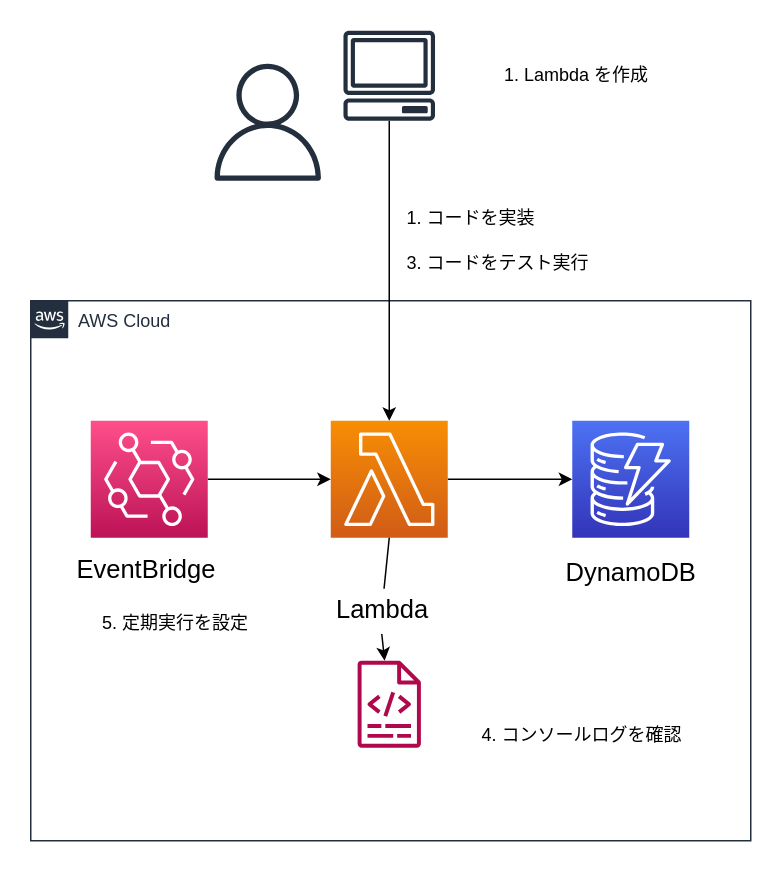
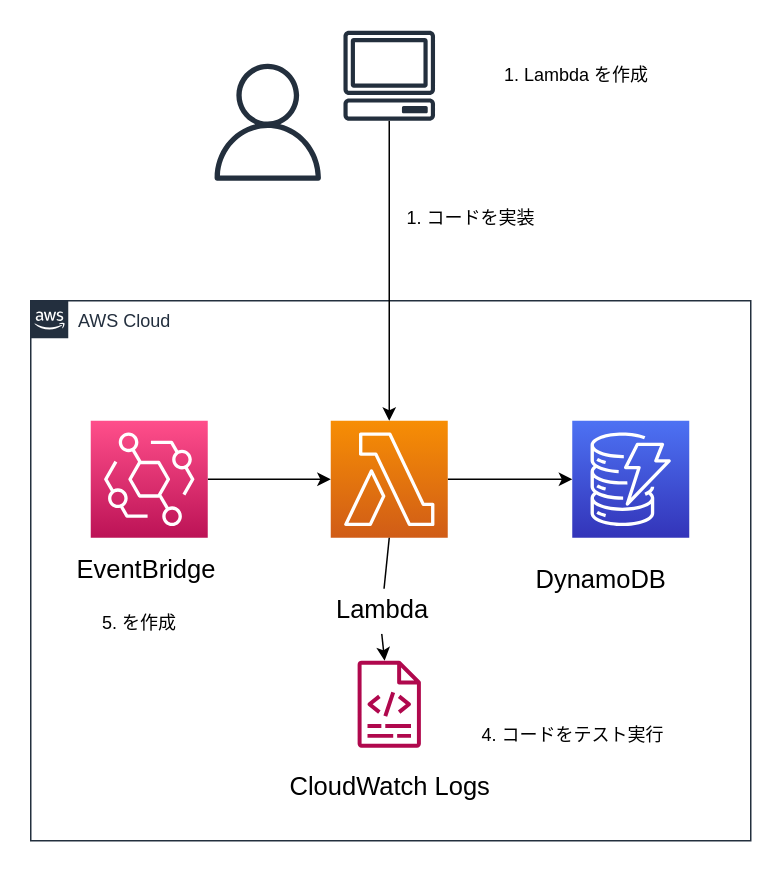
(509, 263) -> none
(631, 574) -> (601, 581)
(176, 623) -> (140, 623)
(583, 736) -> (574, 736)
none -> (389, 788)
